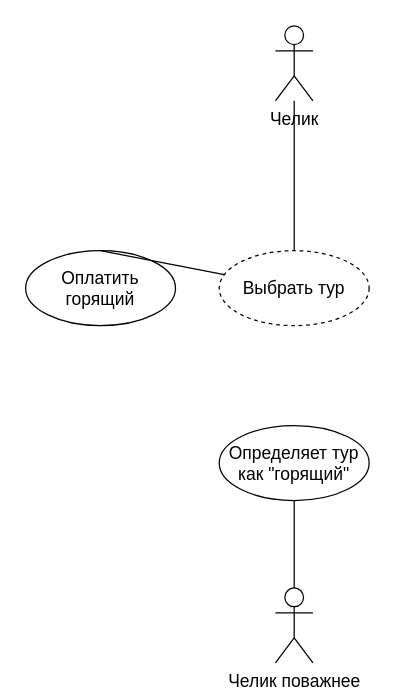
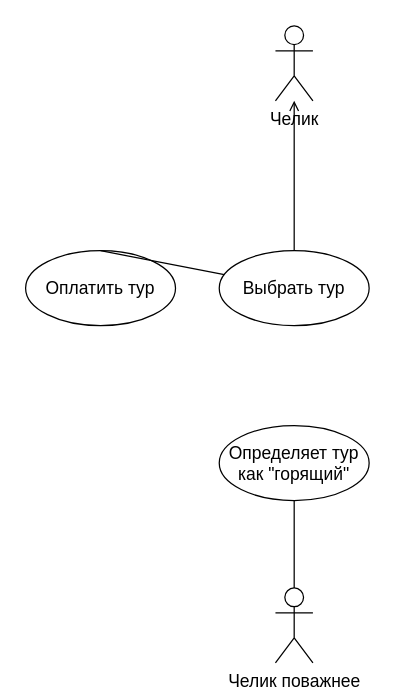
(294, 105) -> (294, 106)
(101, 288) -> (101, 288)
(294, 288) -> (294, 288)
